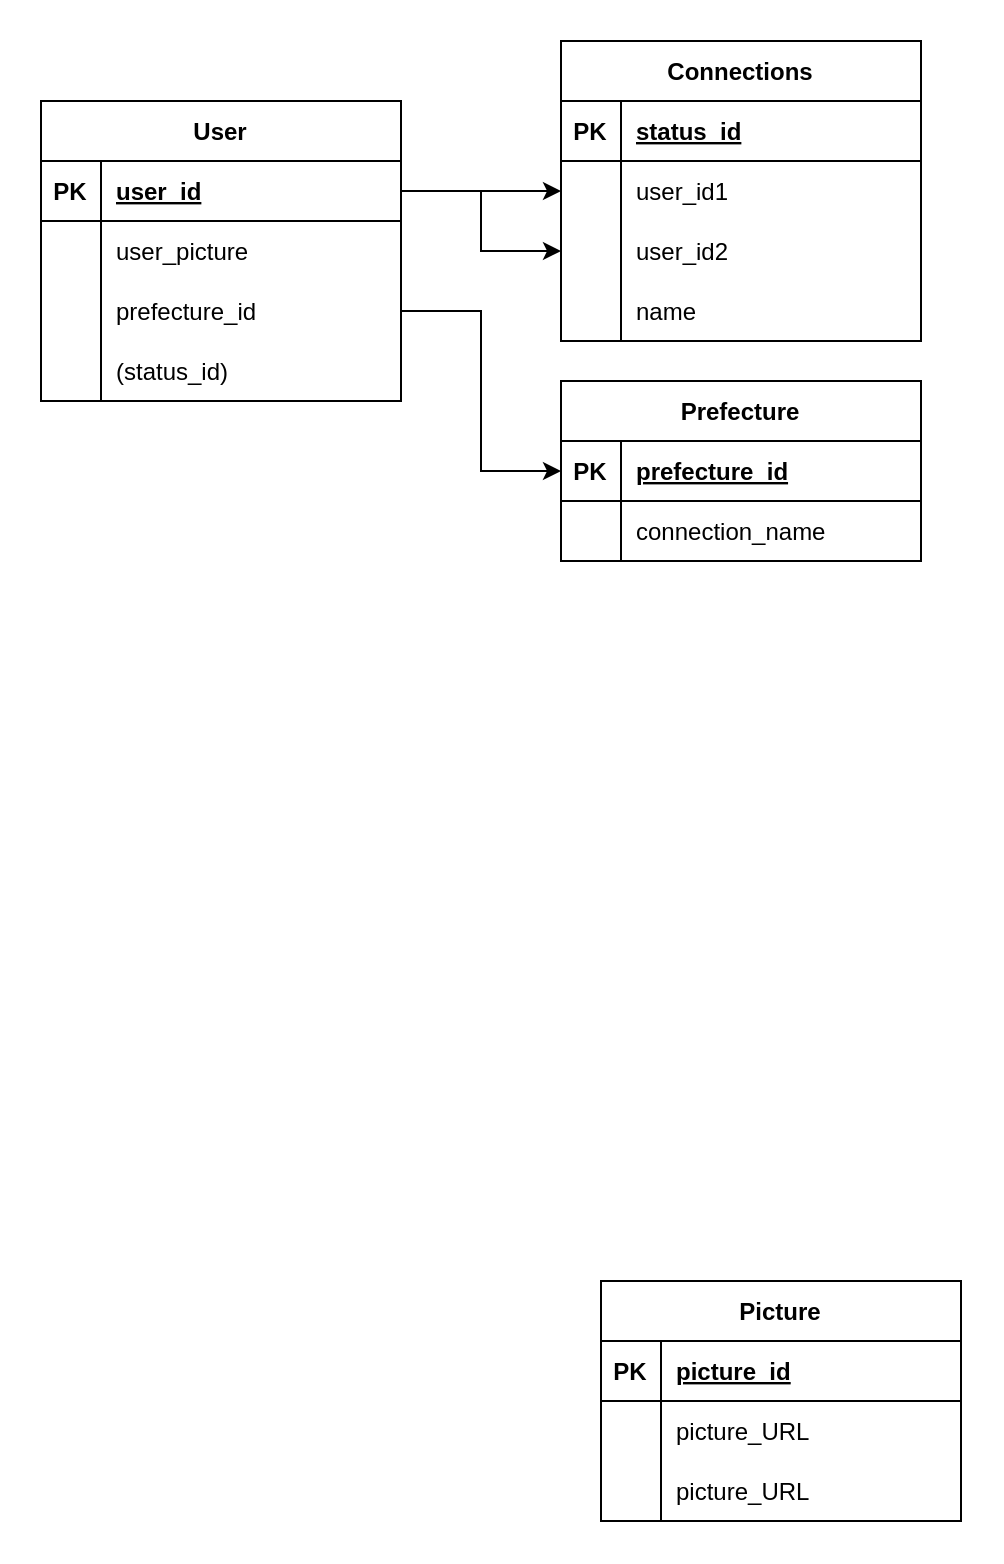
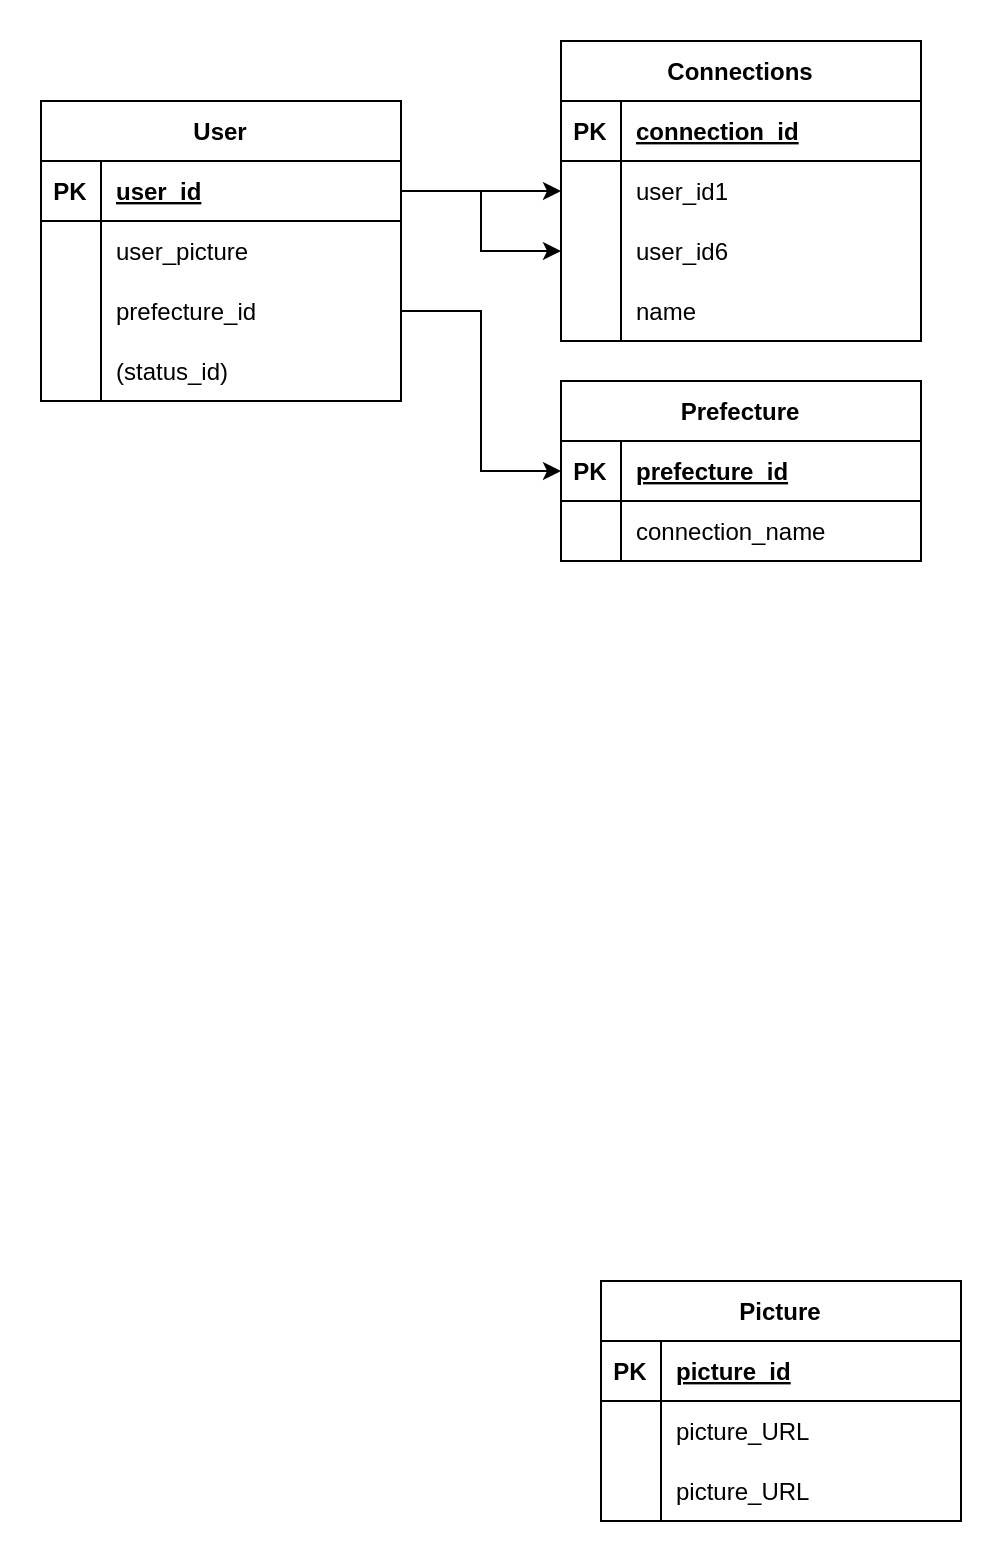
(693, 132) -> (717, 132)
(687, 252) -> (687, 252)
